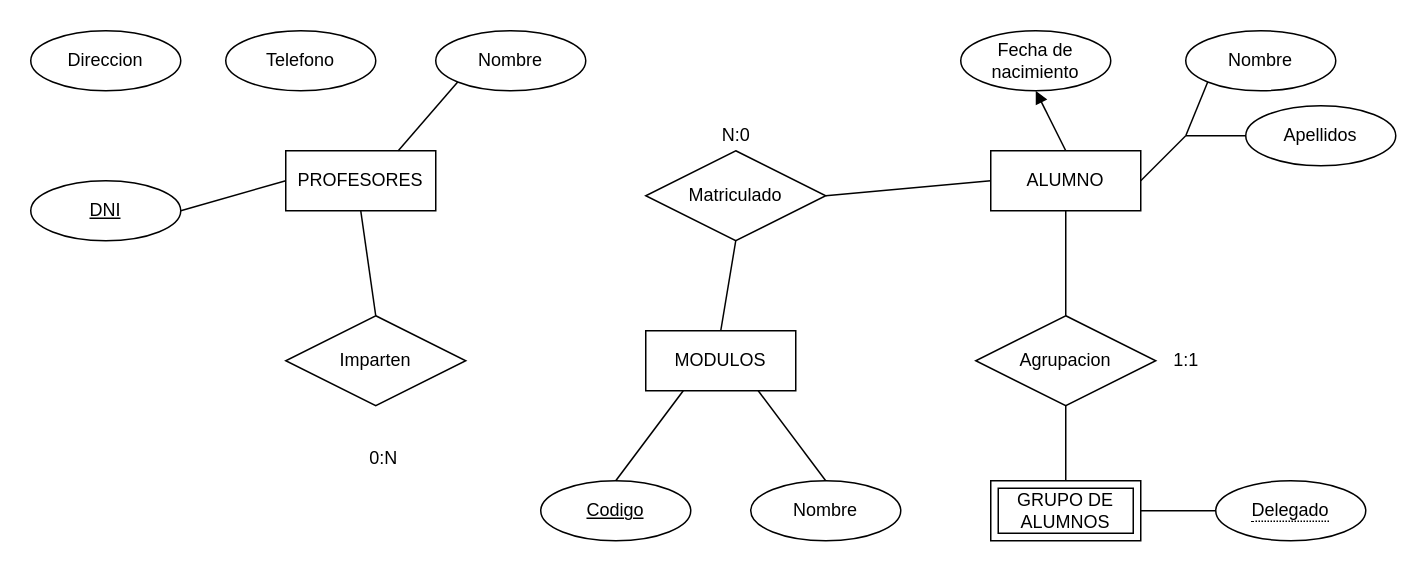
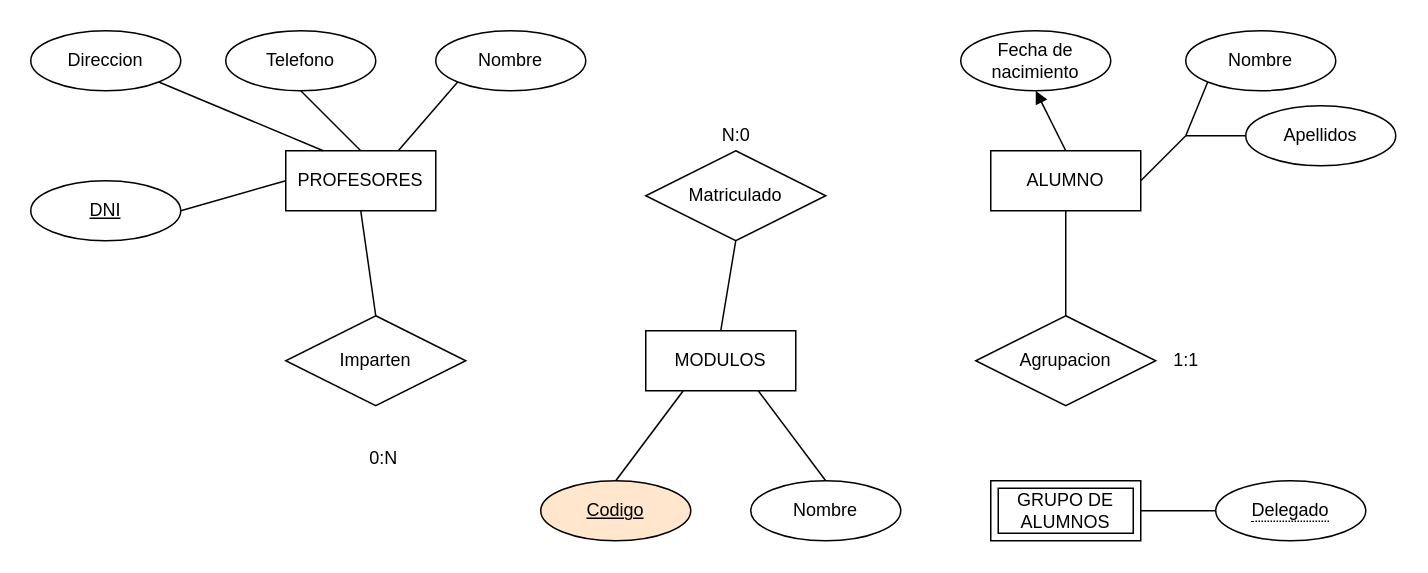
none -> (241, 116)
none -> (331, 121)
(908, 188) -> none
(1066, 443) -> none
(616, 511) -> (616, 511)
